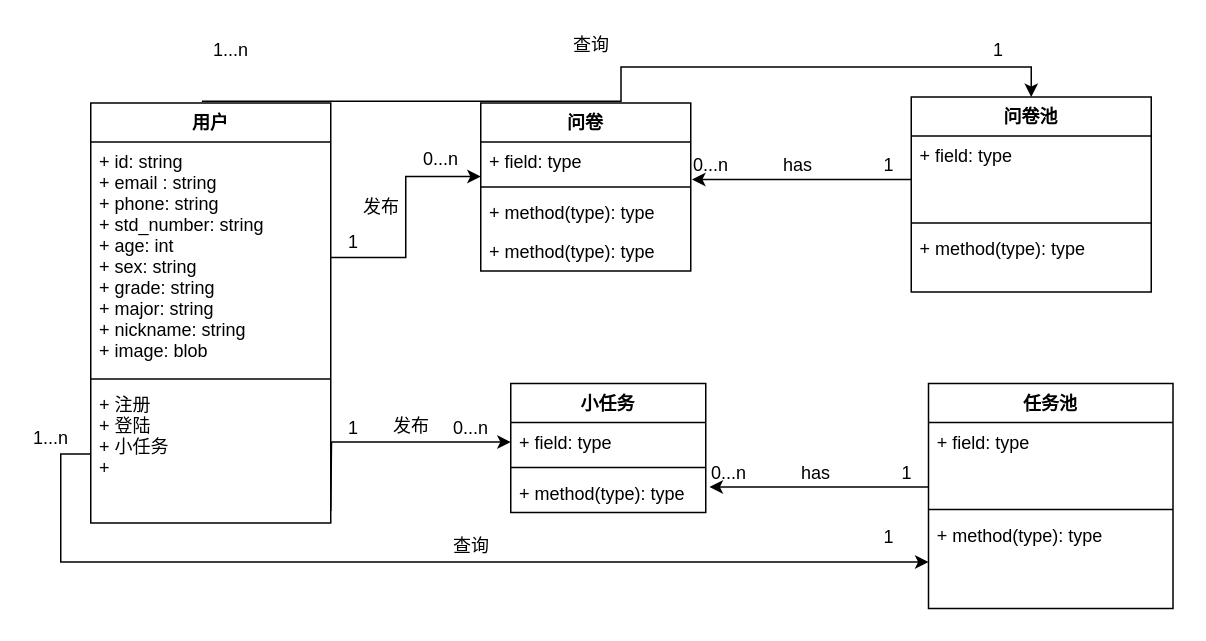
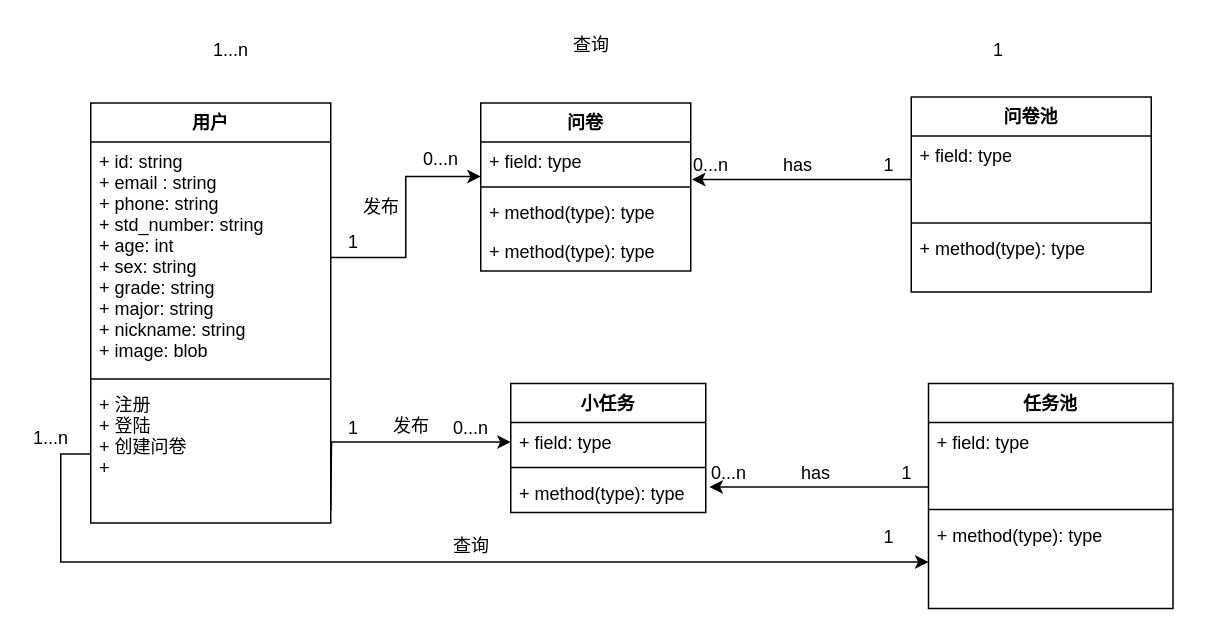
(621, 79) -> none
(125, 405) -> (125, 405)
